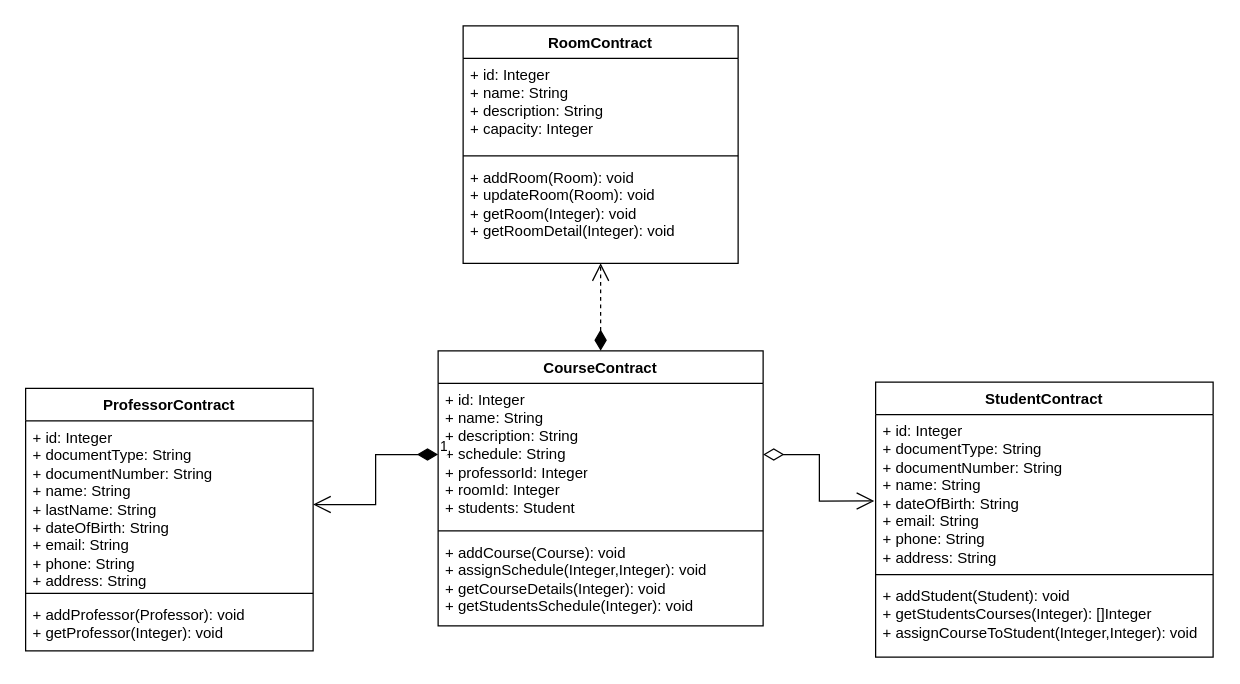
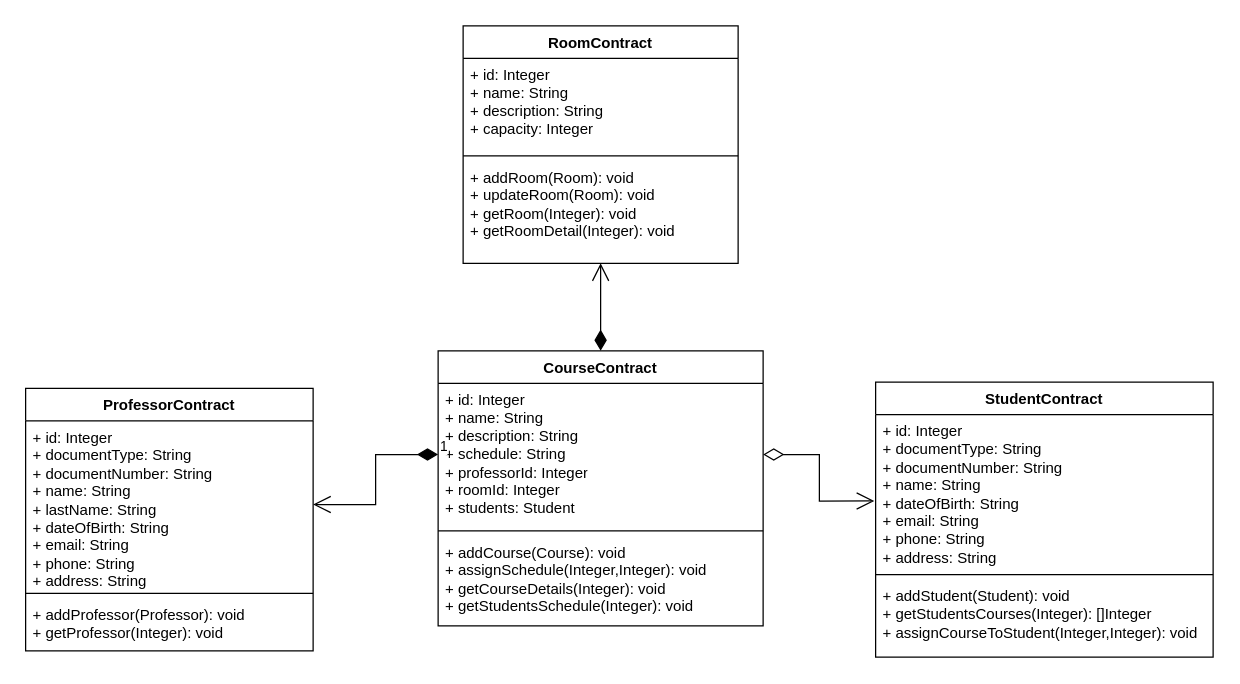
(601, 298) -> (601, 298)
